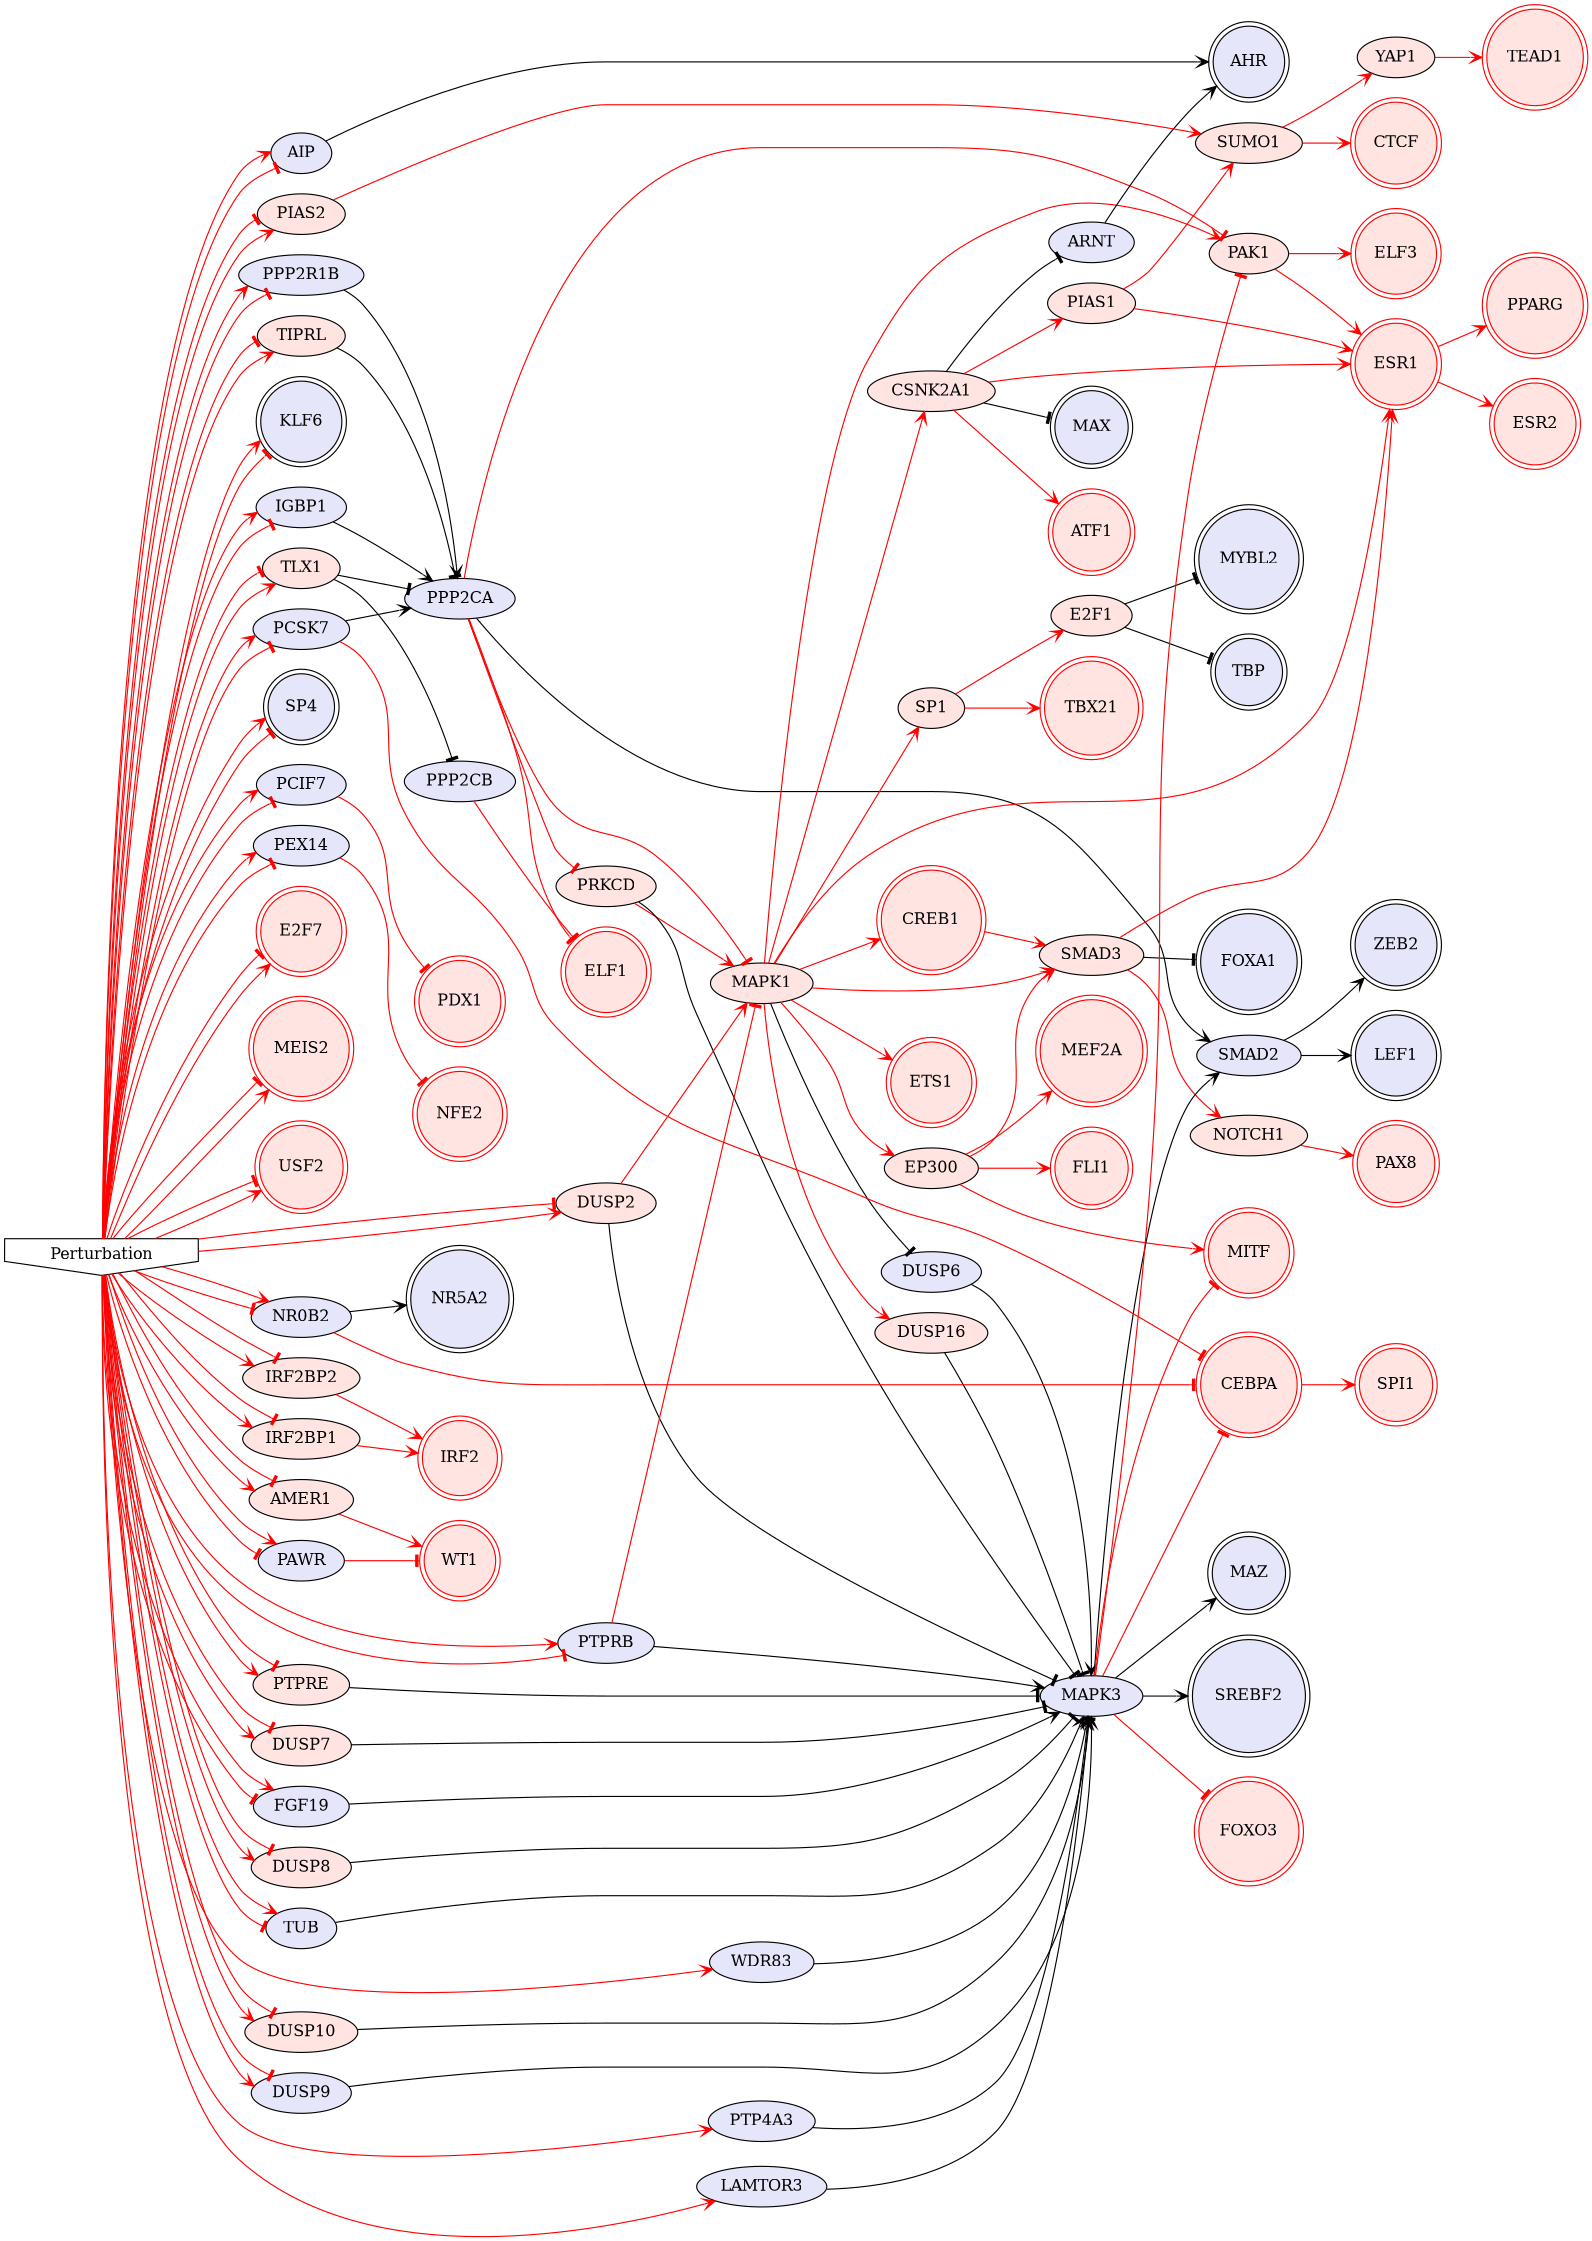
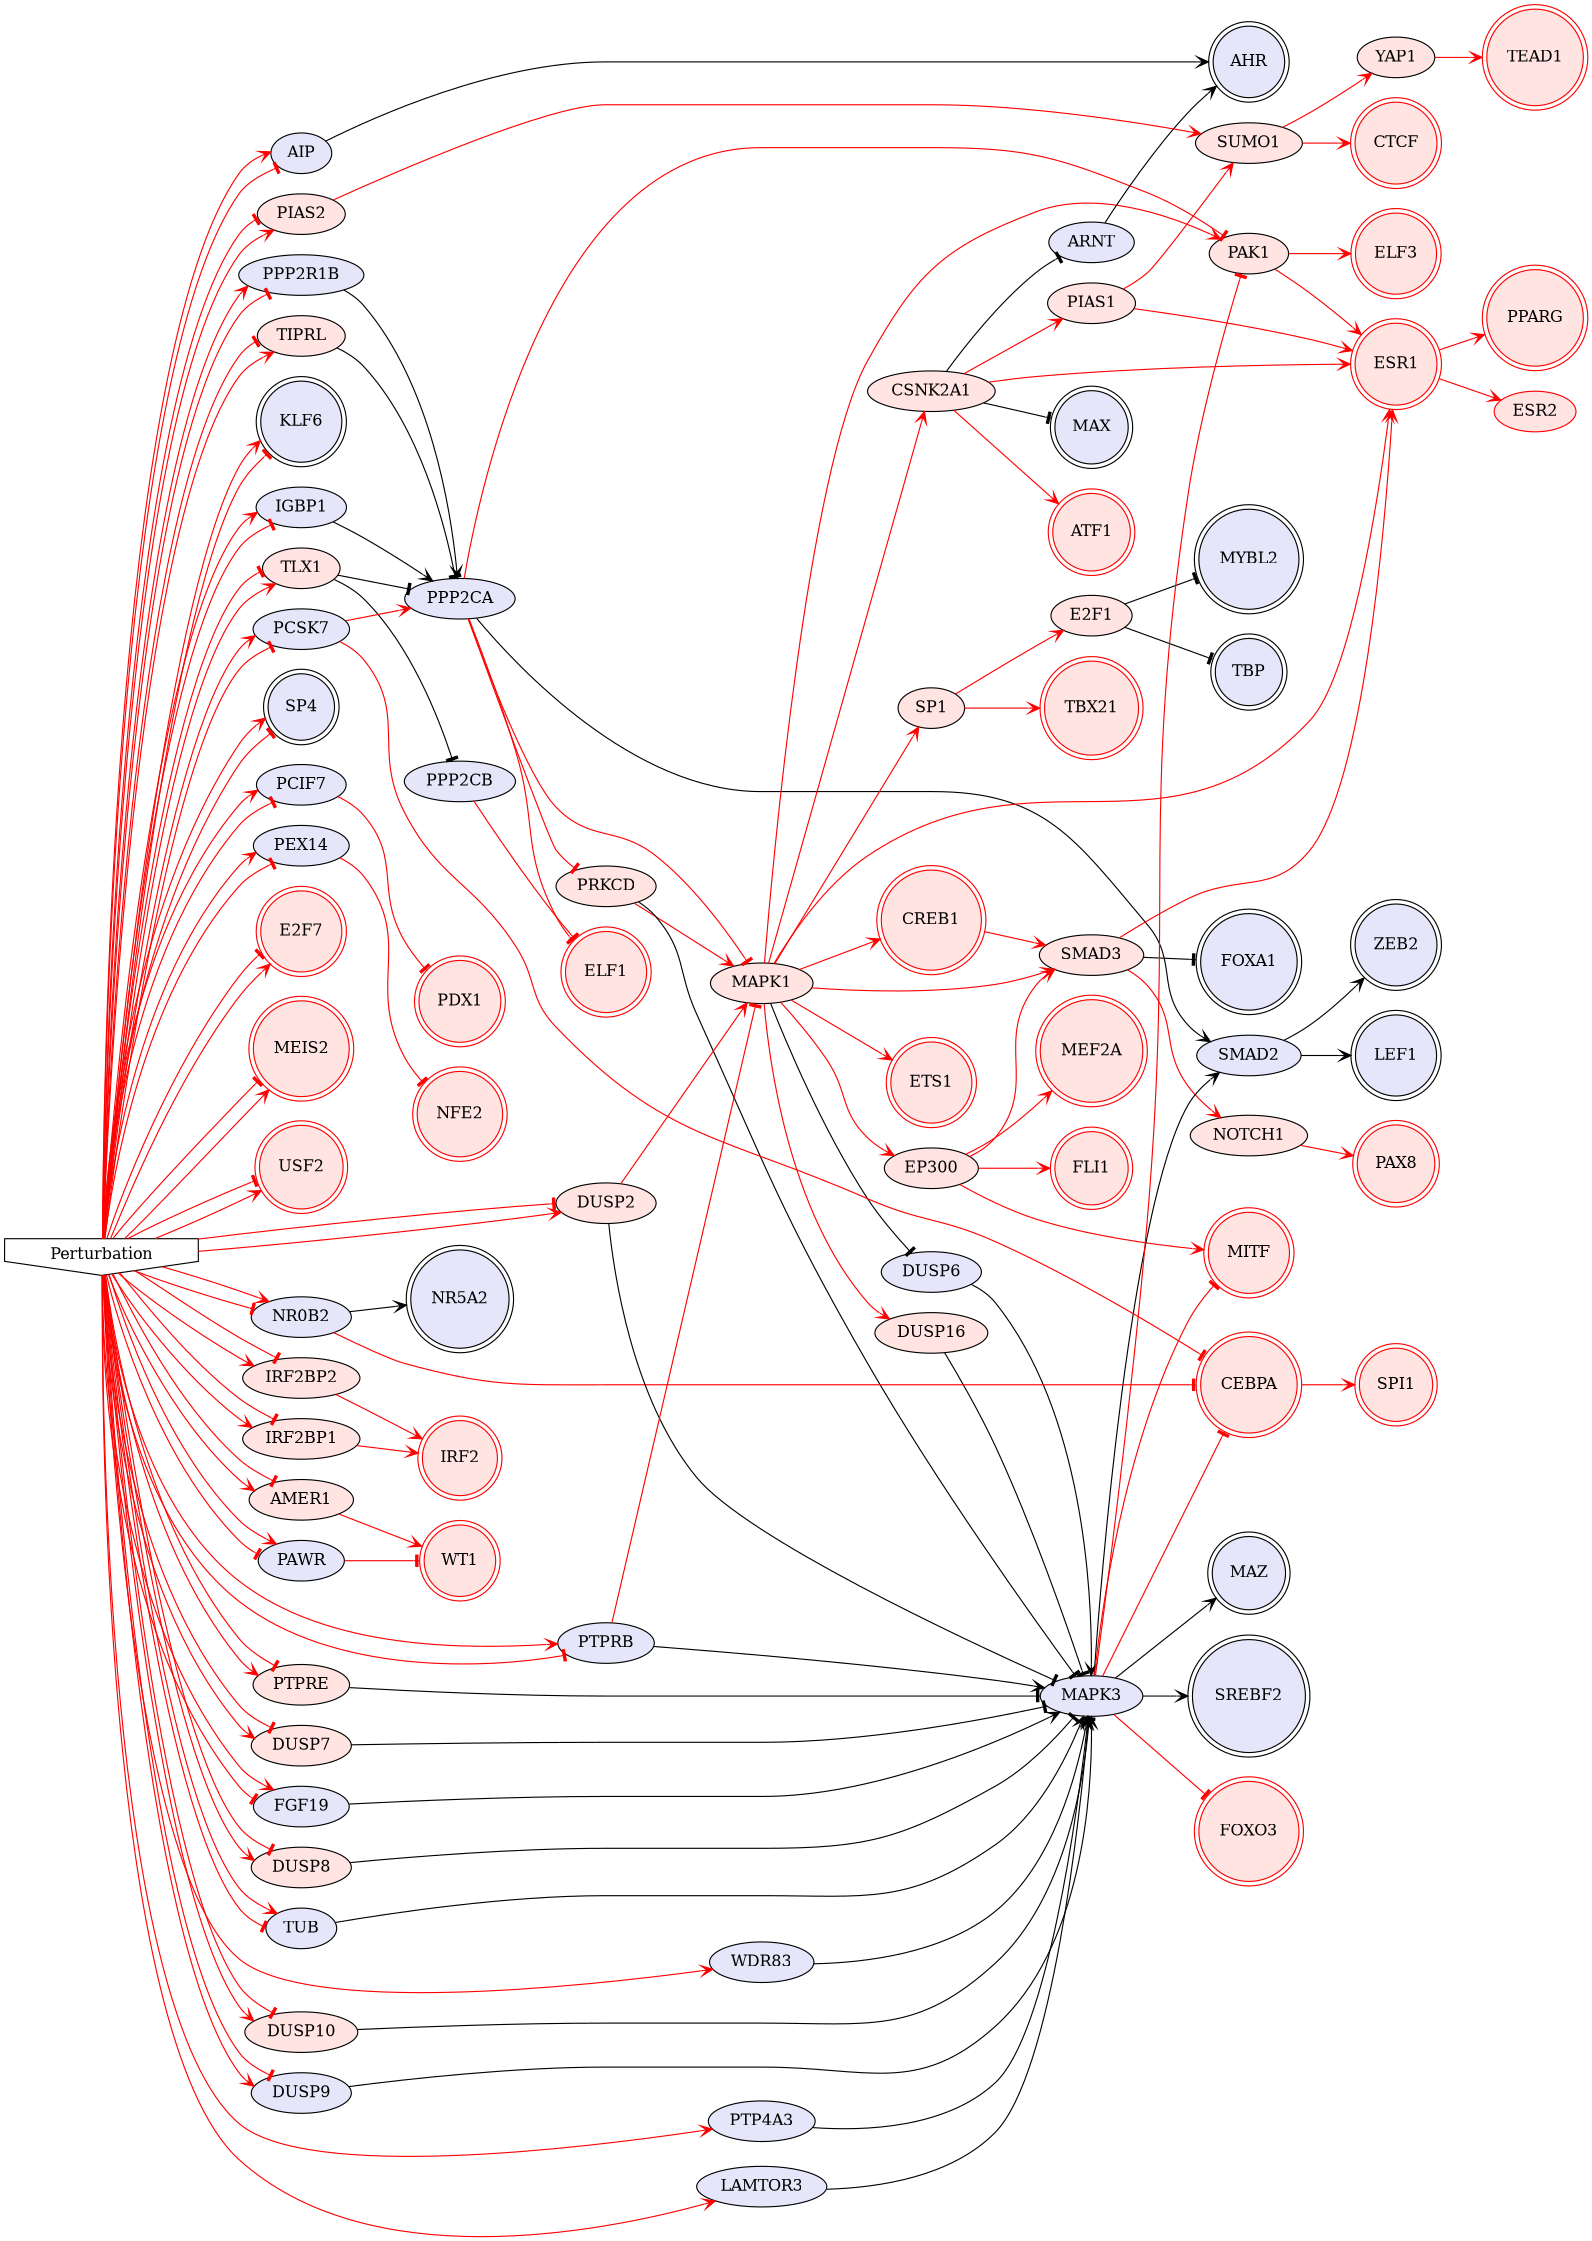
(1535, 424) -> (1535, 412)
(370, 616) -> (370, 616)
